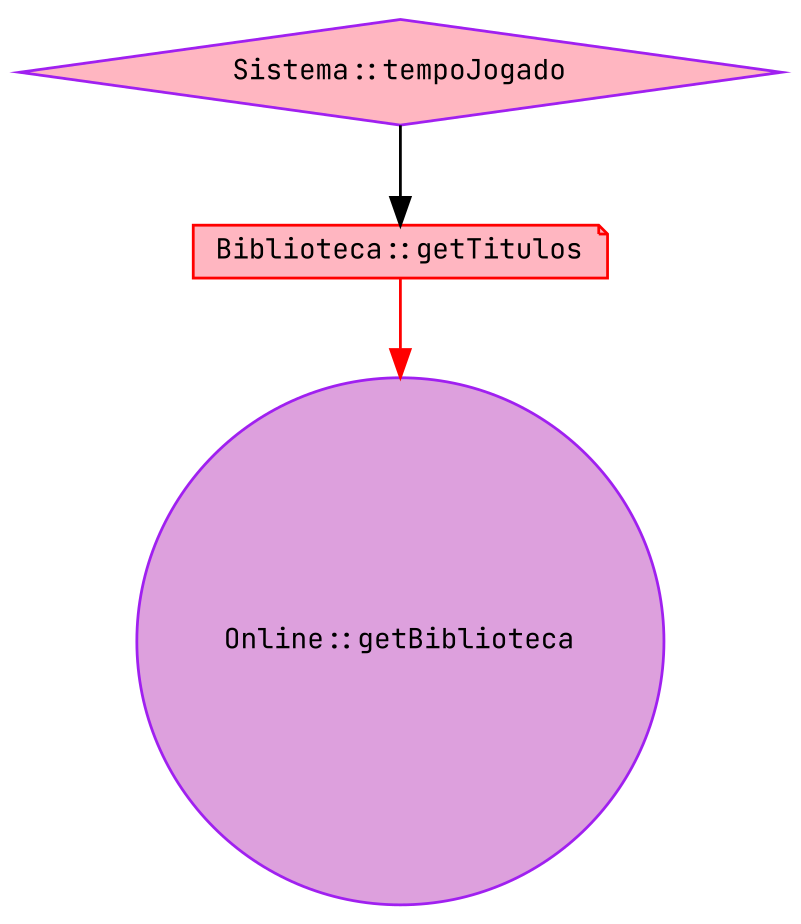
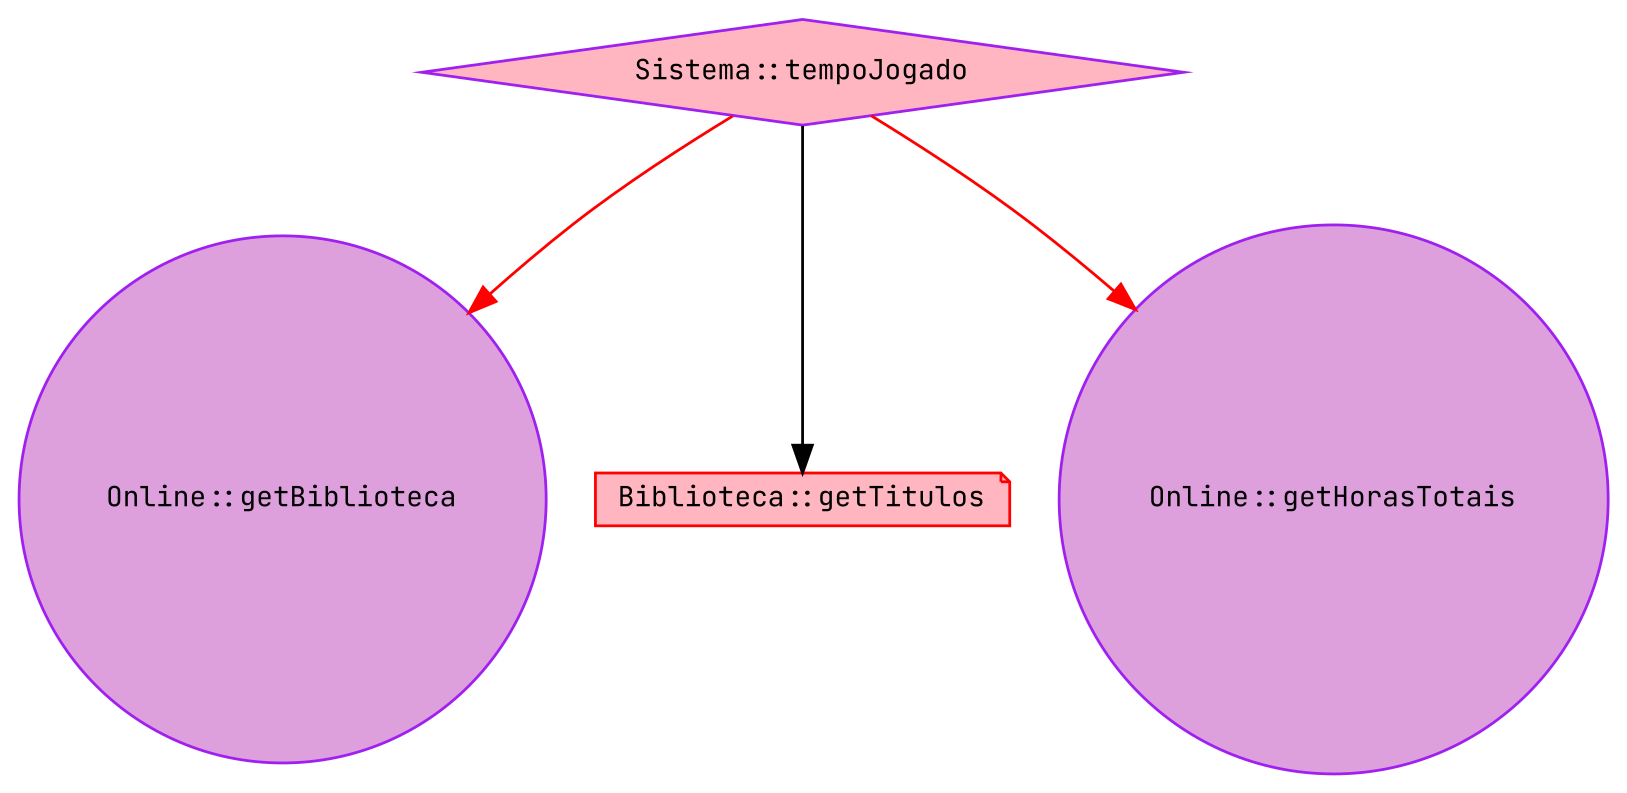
(400, 314) -> (607, 199)
none -> (1334, 499)
